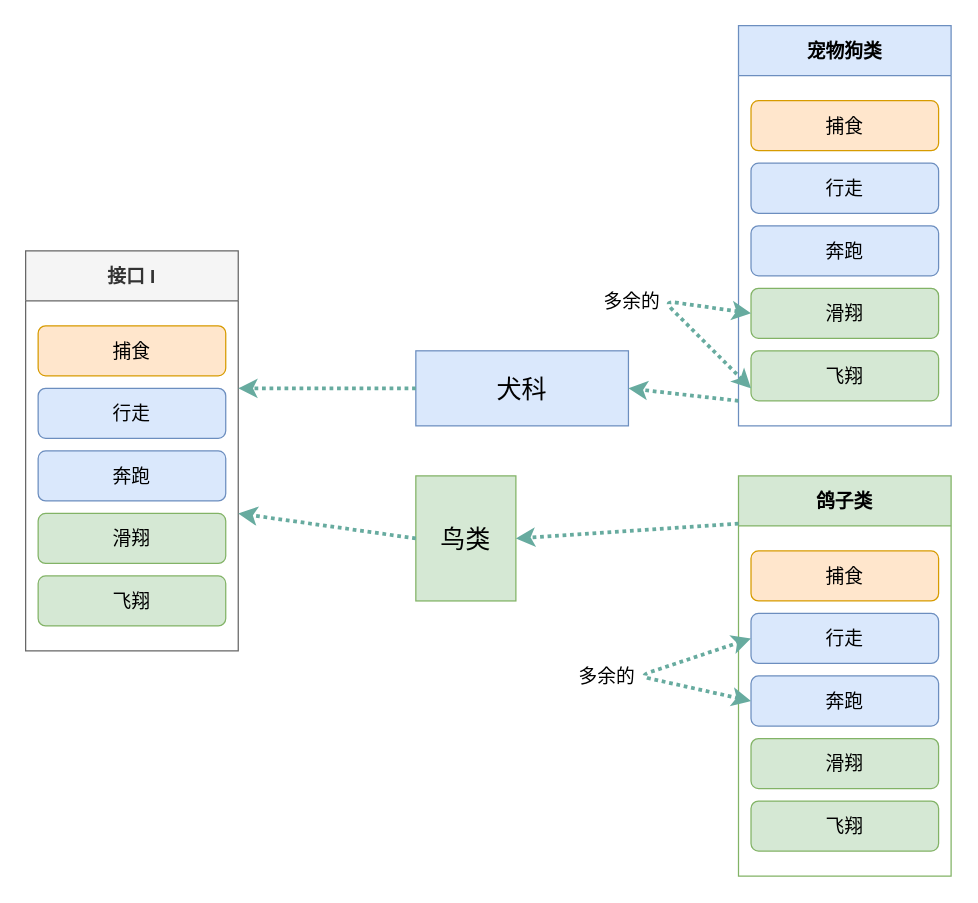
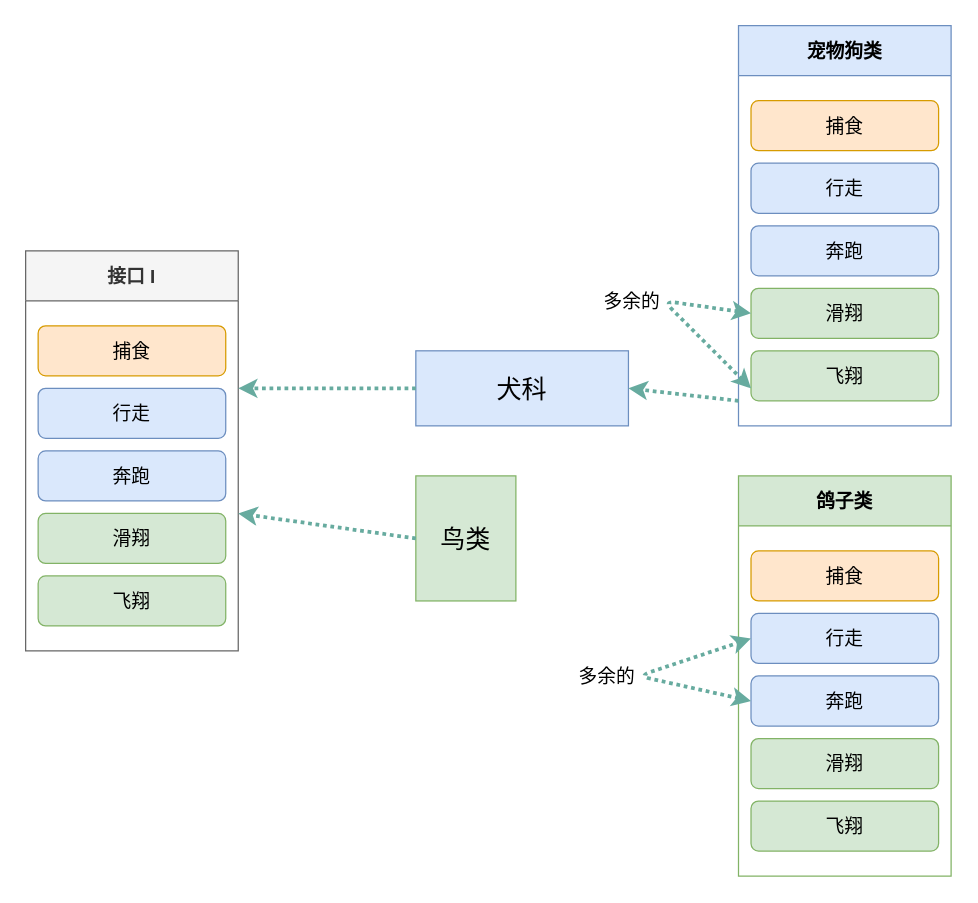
(633, 530) -> none
